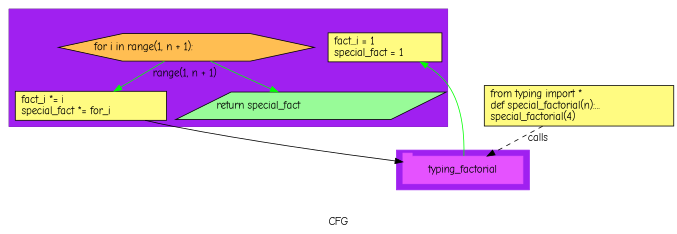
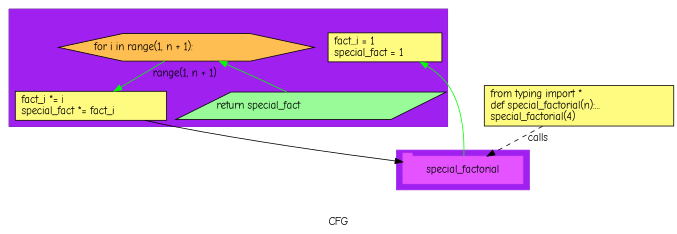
(241, 75) -> (257, 78)
(91, 106) -> (91, 106)
(463, 170) -> (463, 170)
